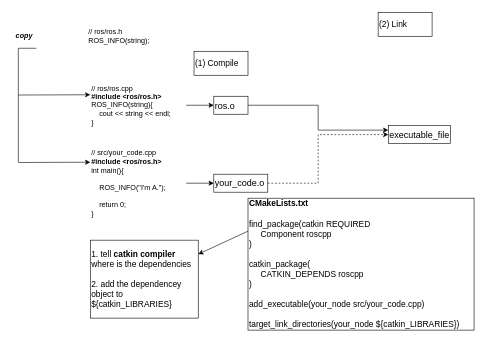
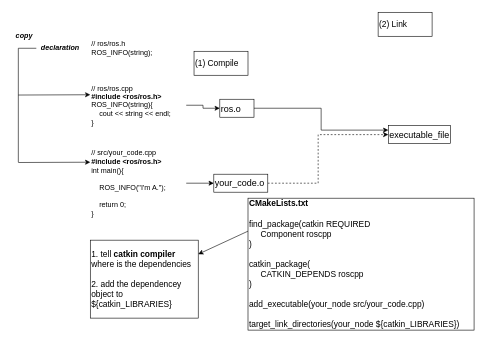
(123, 36) -> (126, 48)
none -> (60, 48)
(231, 105) -> (237, 108)
